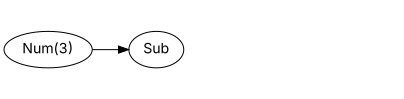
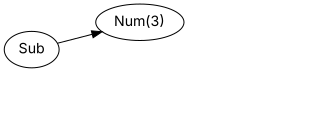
(105, 50) -> (75, 39)
